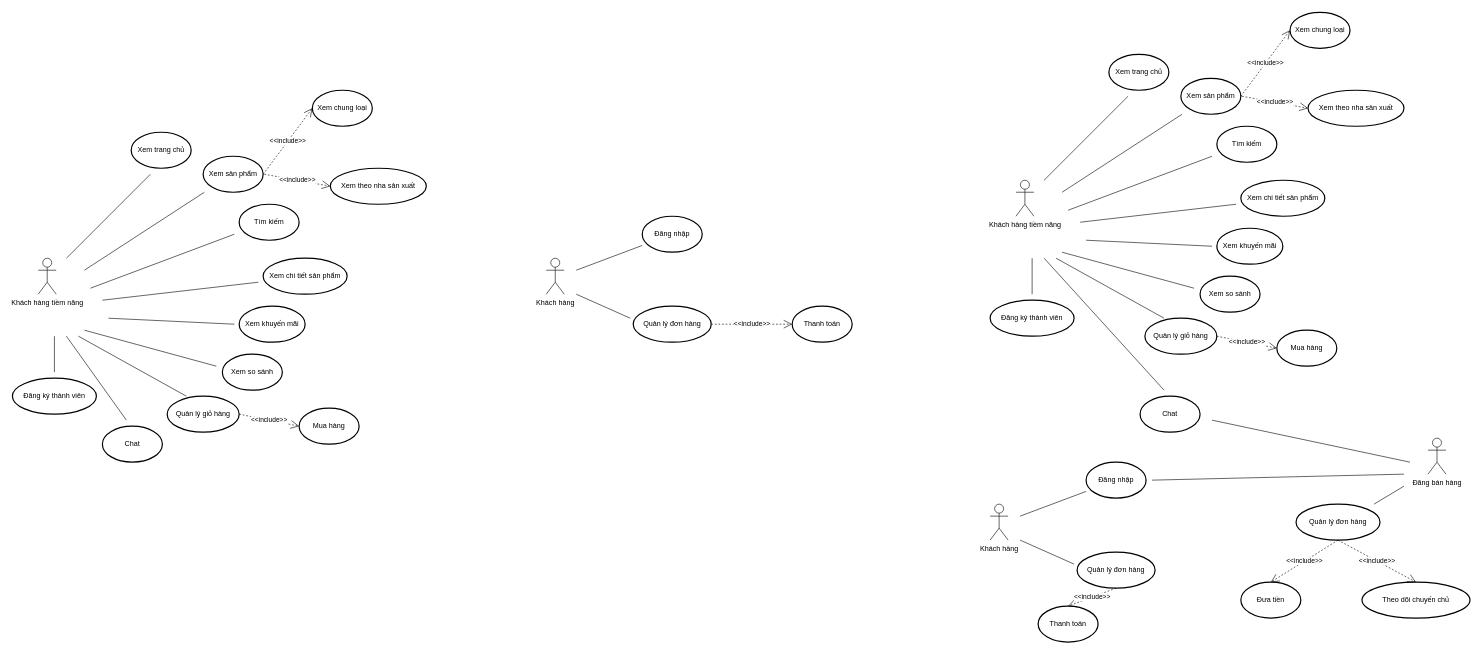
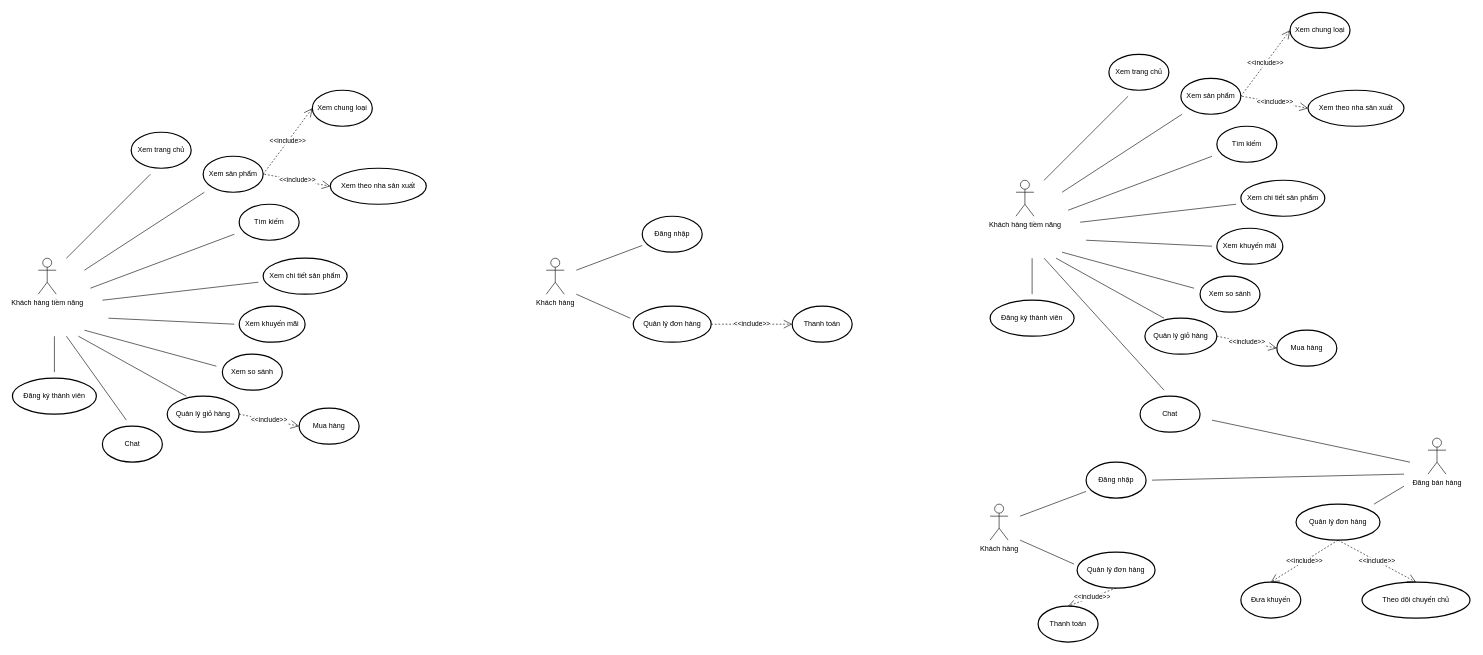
(1271, 600) -> (1271, 600)
